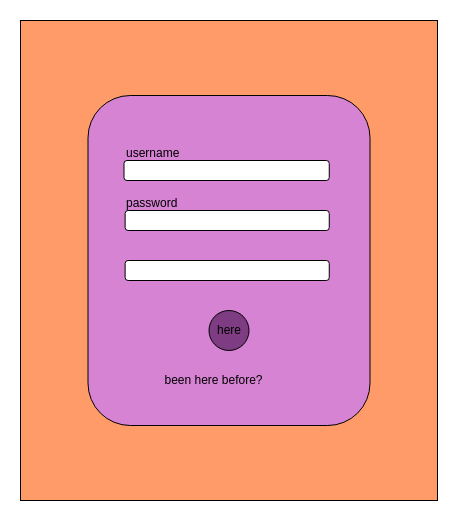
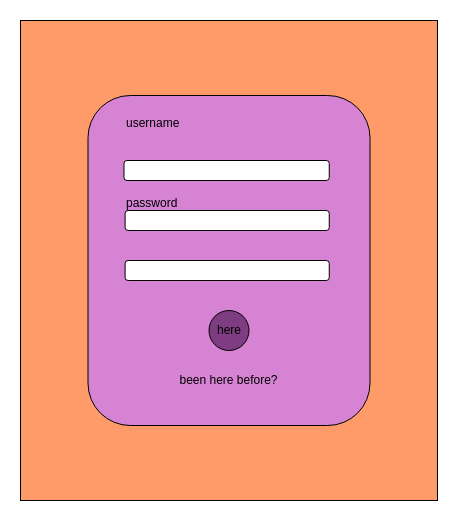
(182, 153) -> (182, 123)
(214, 381) -> (229, 381)
